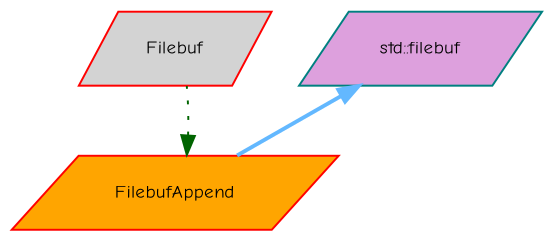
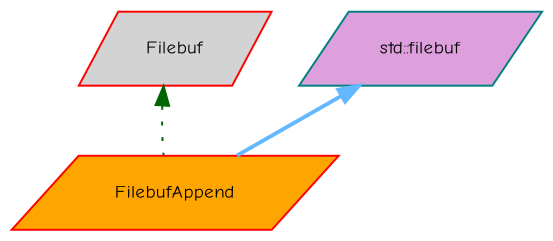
(188, 111) -> (162, 130)
